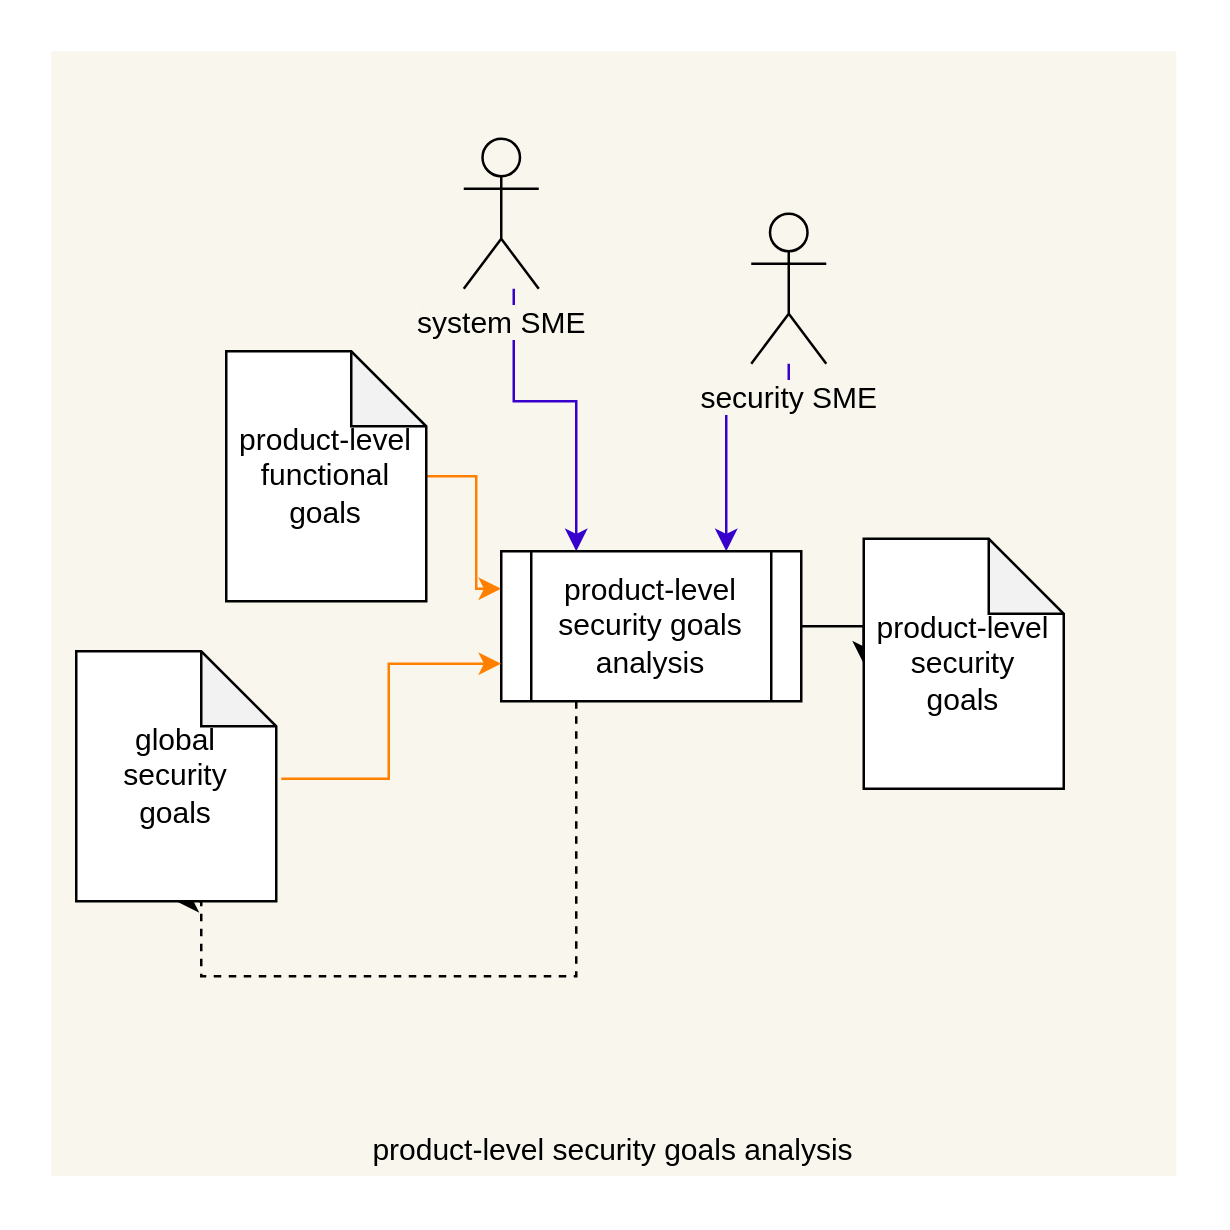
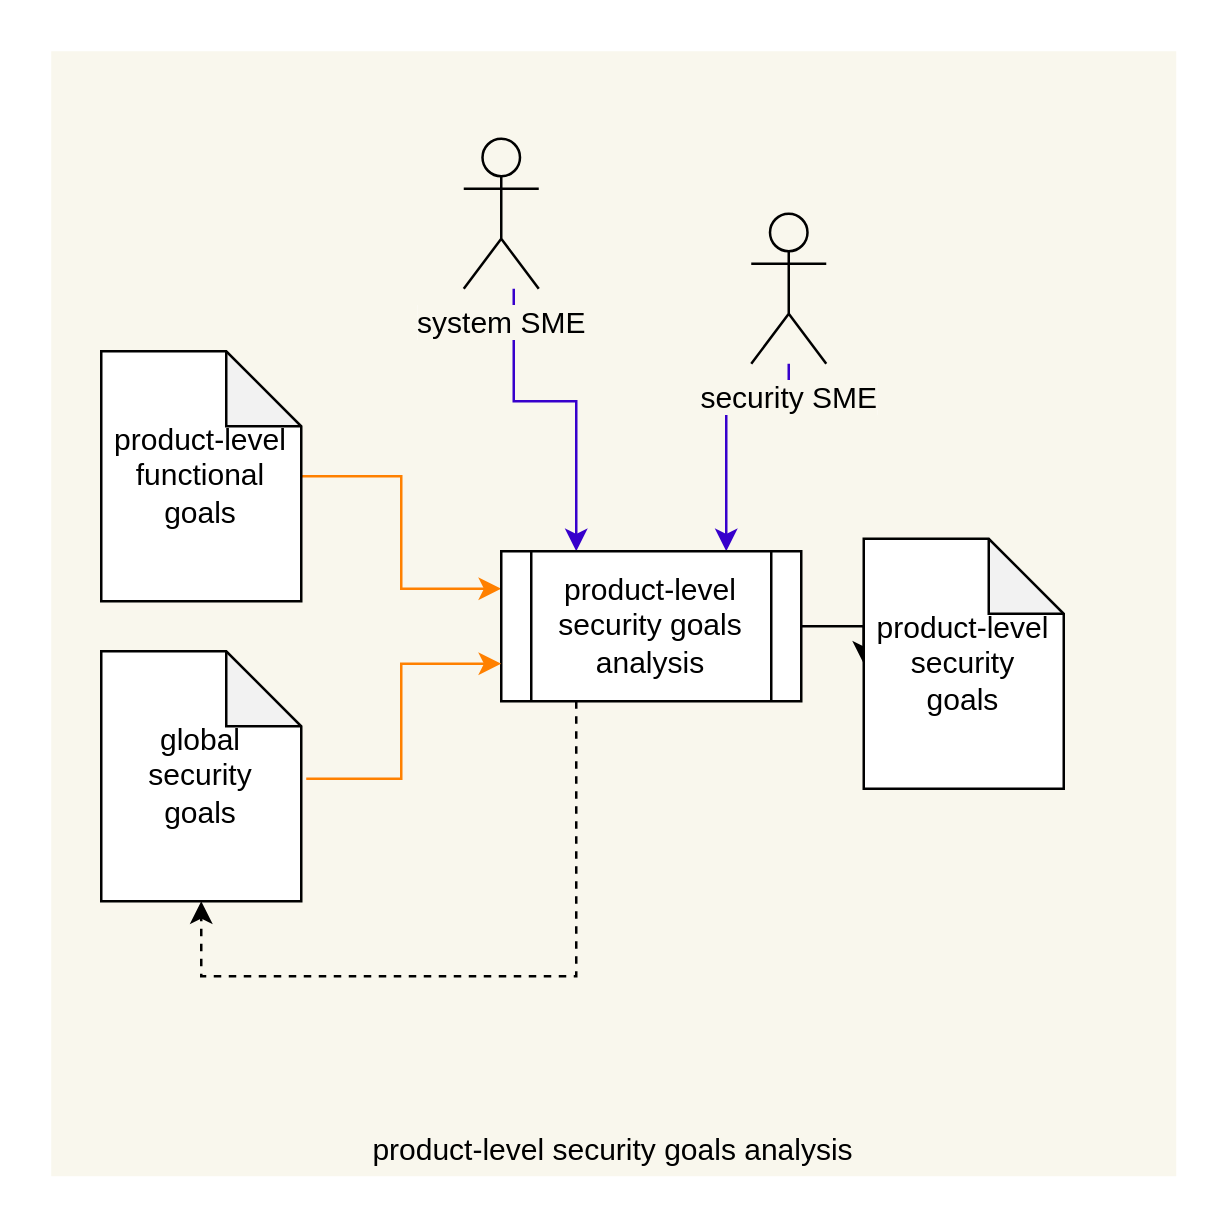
(326, 476) -> (201, 476)
(176, 776) -> (201, 776)
